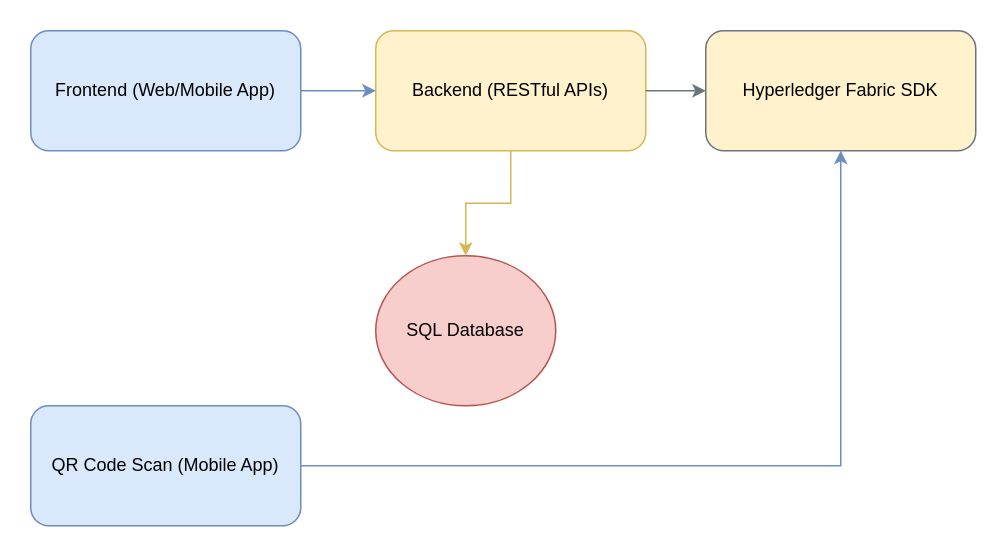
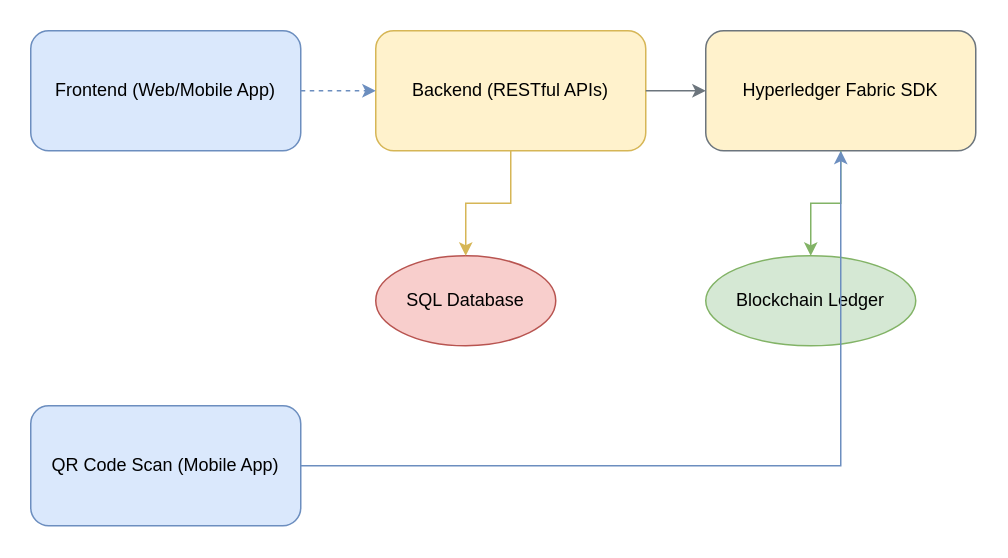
(334, 91) -> (334, 91)
none -> (811, 211)
none -> (811, 301)
(466, 331) -> (466, 301)
